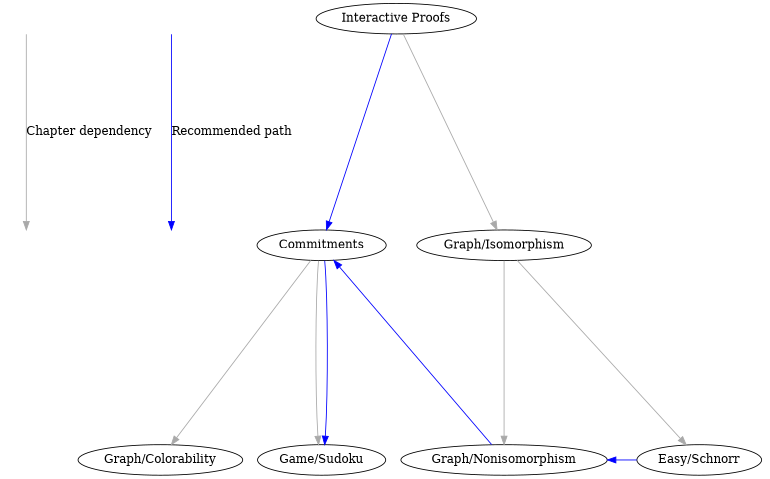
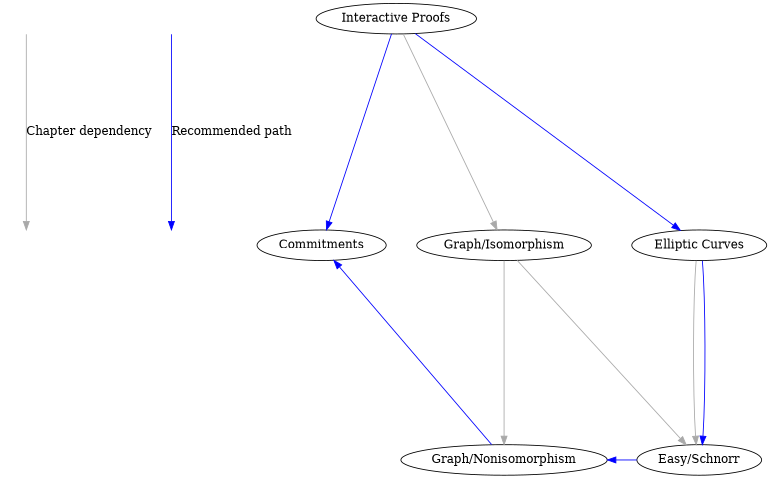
none -> (699, 245)
(160, 460) -> none
(322, 460) -> none
